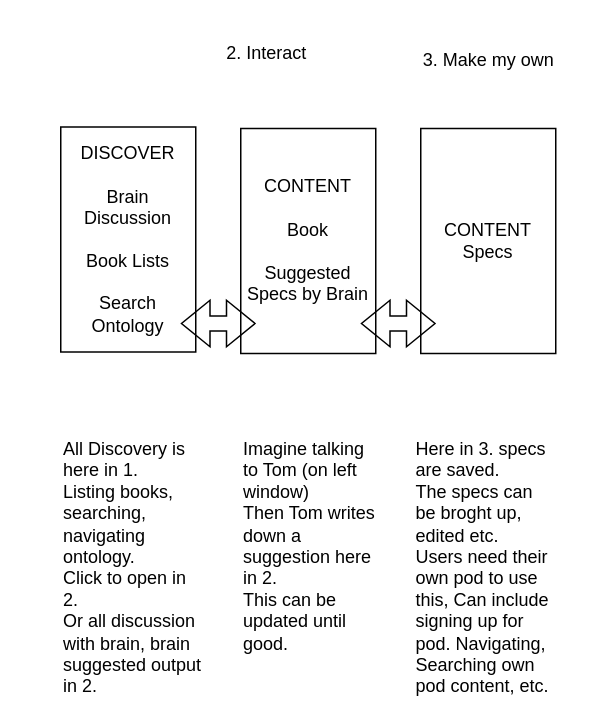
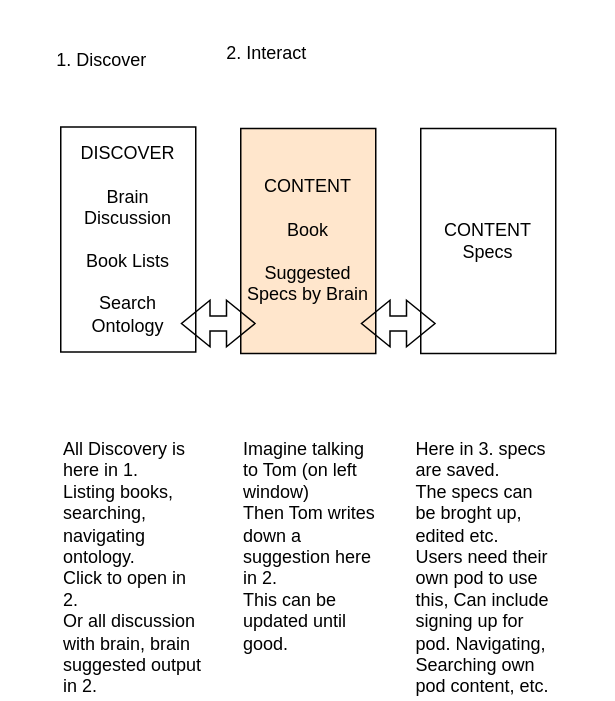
none -> (102, 61)
(488, 61) -> none
(308, 241) -> (308, 241)
